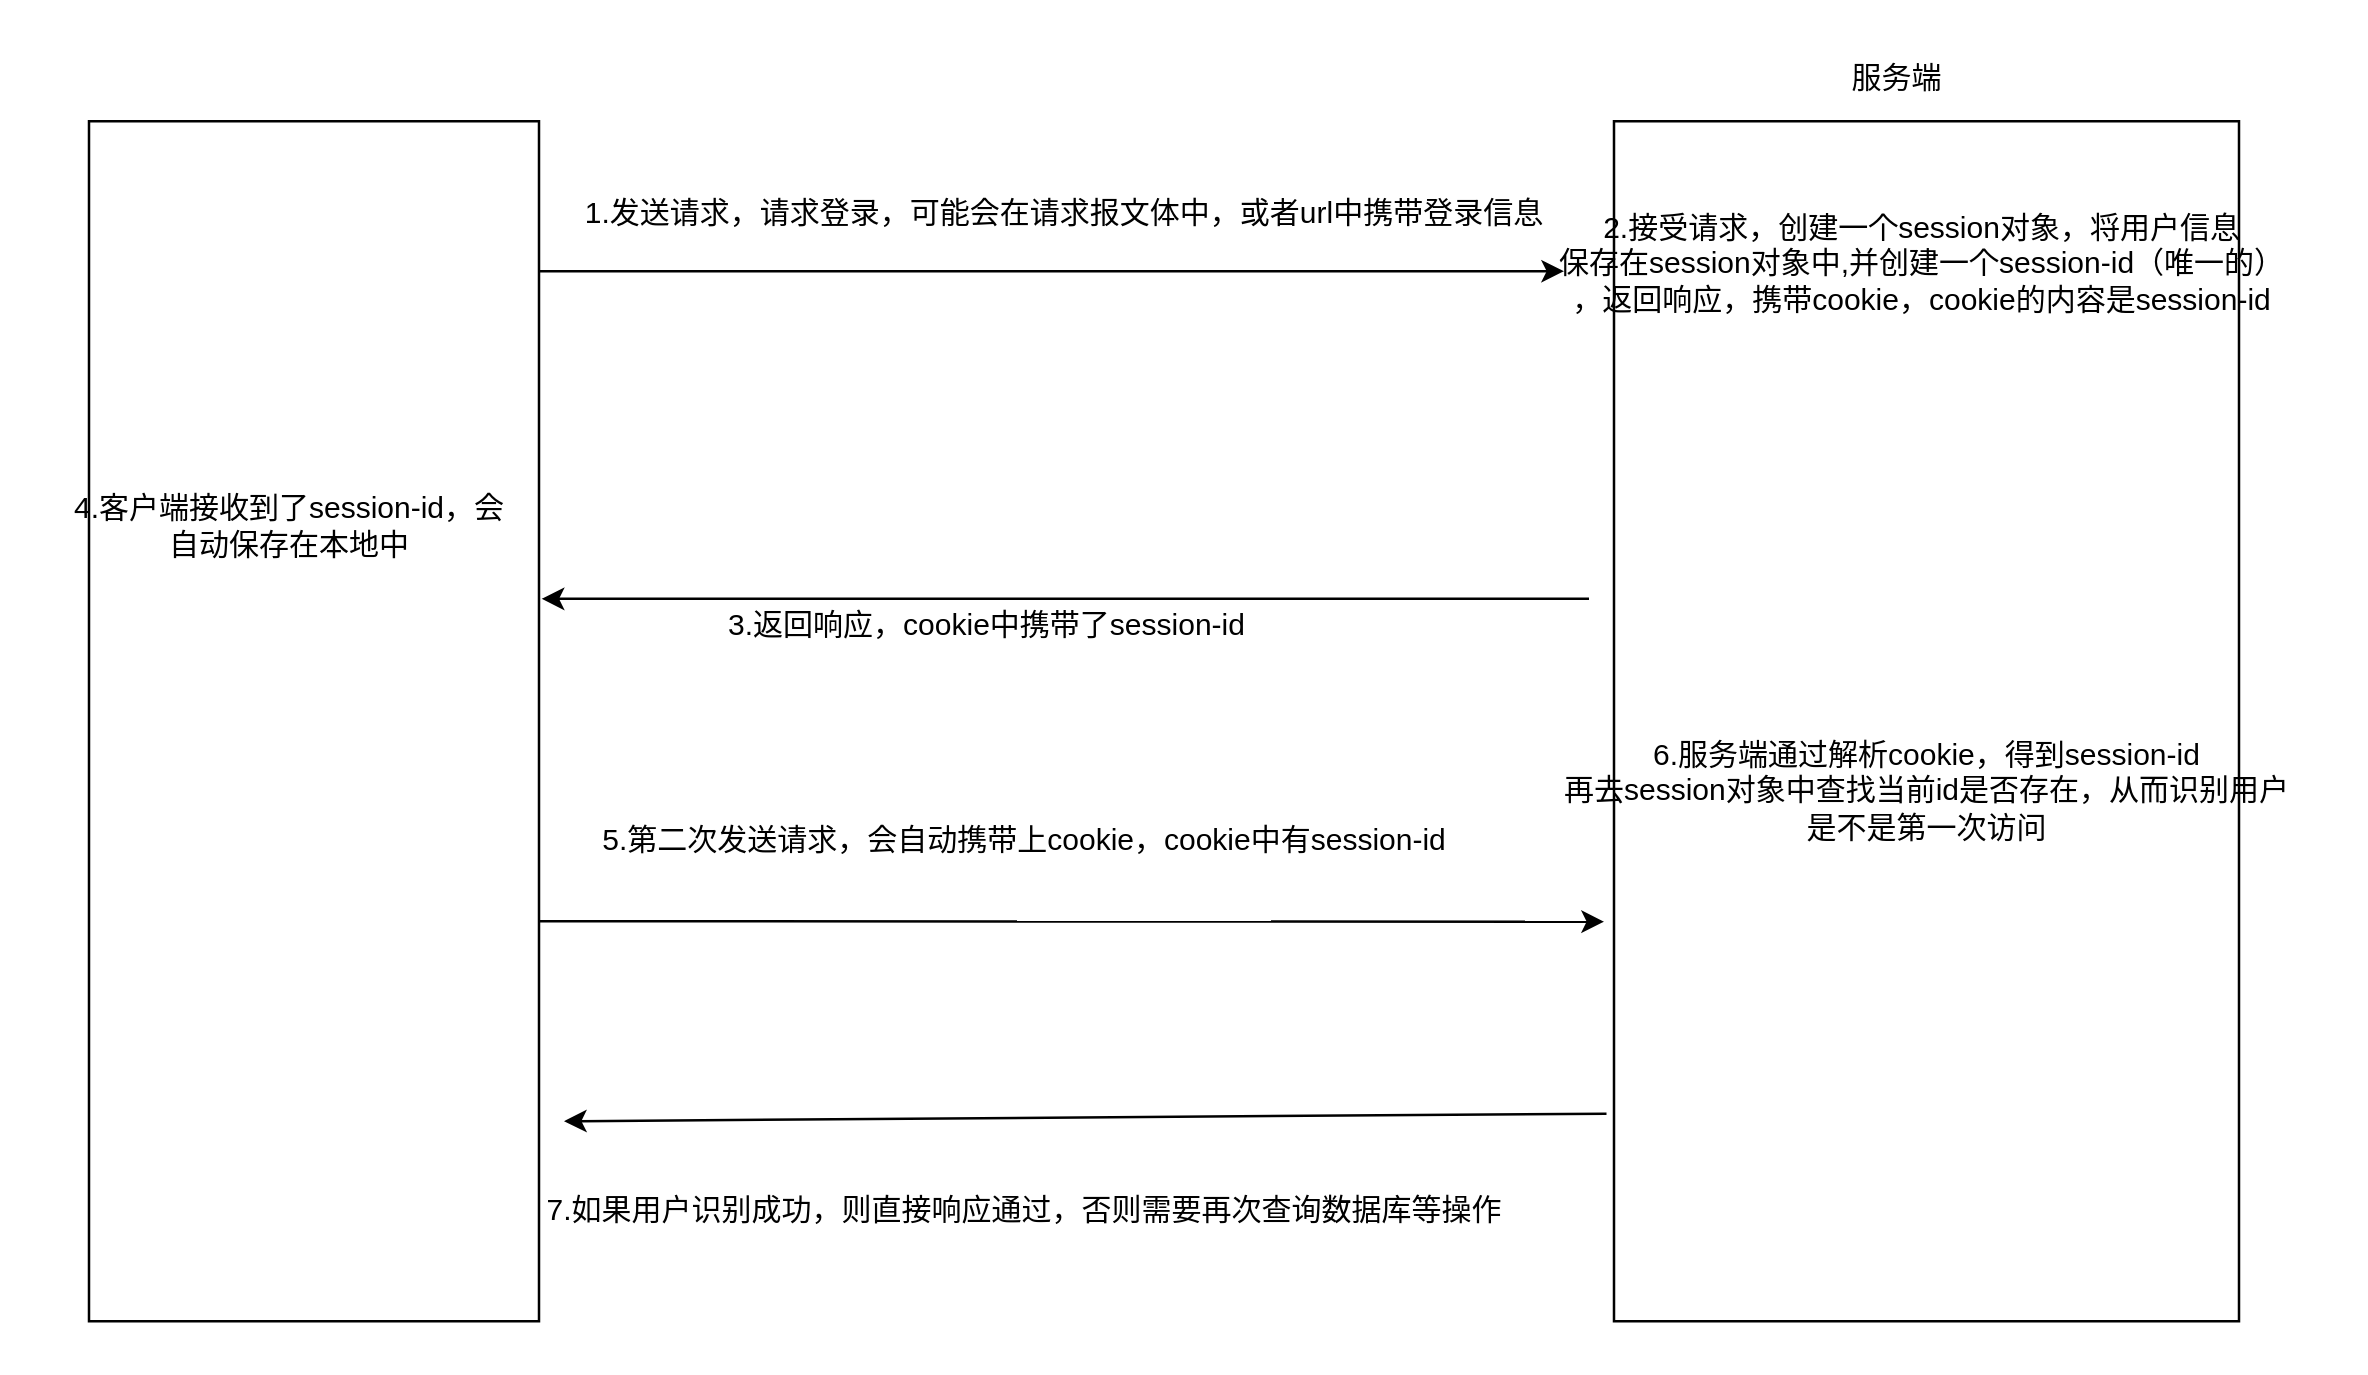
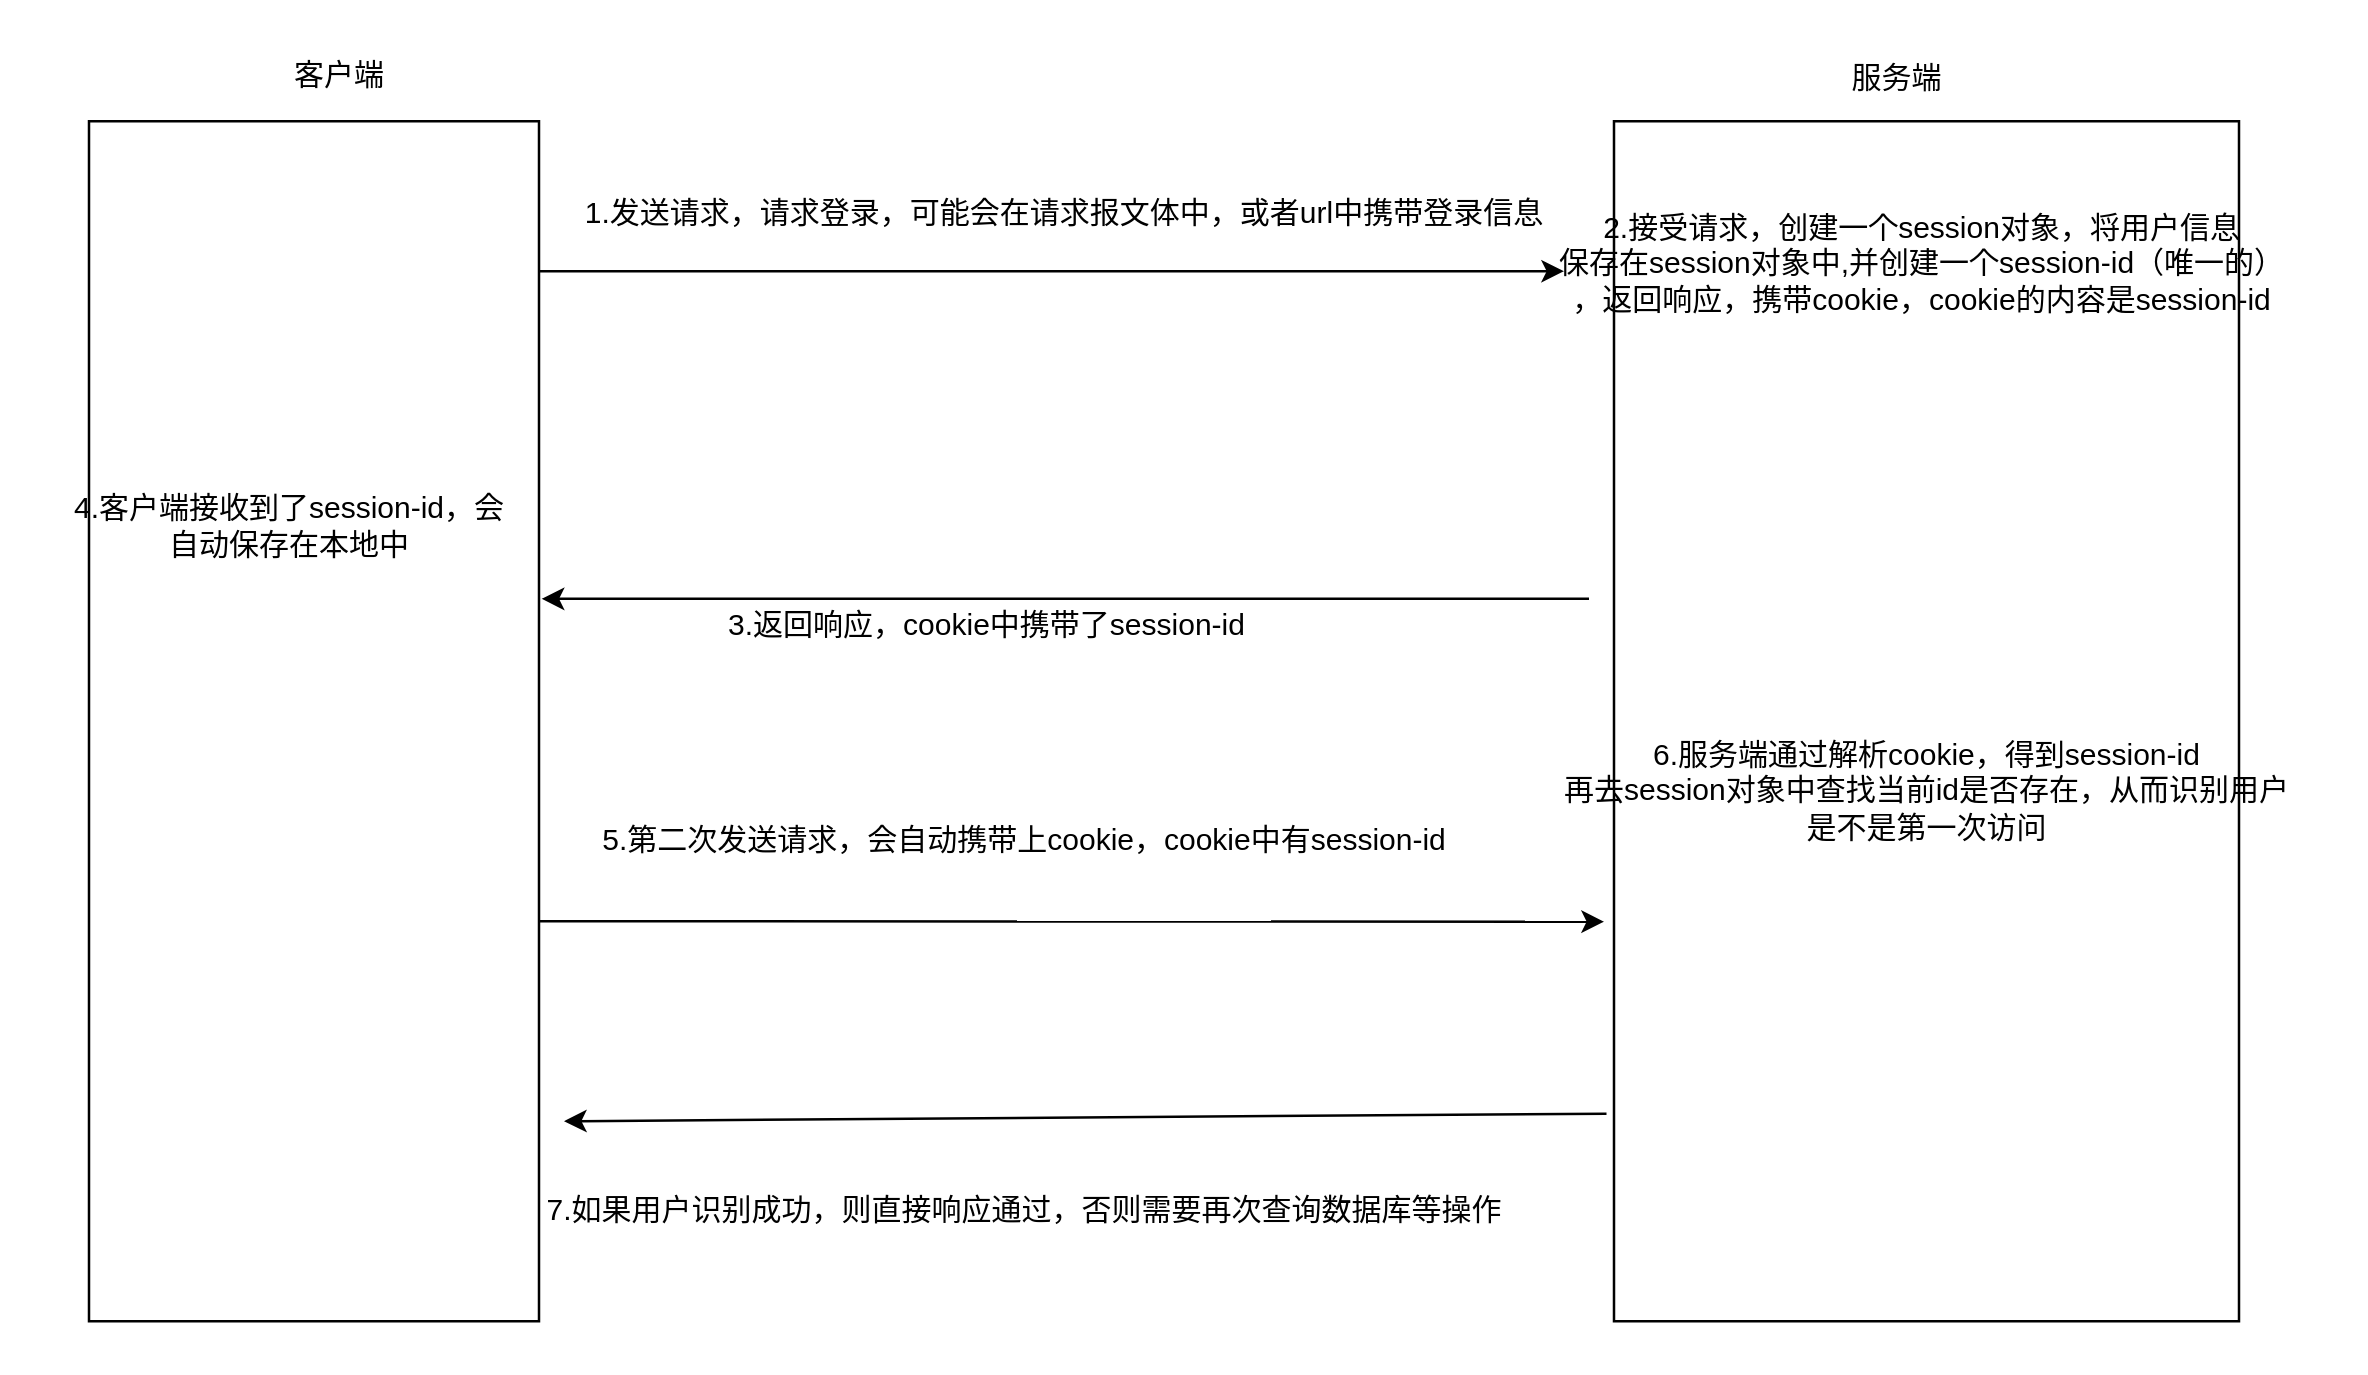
none -> (339, 76)
